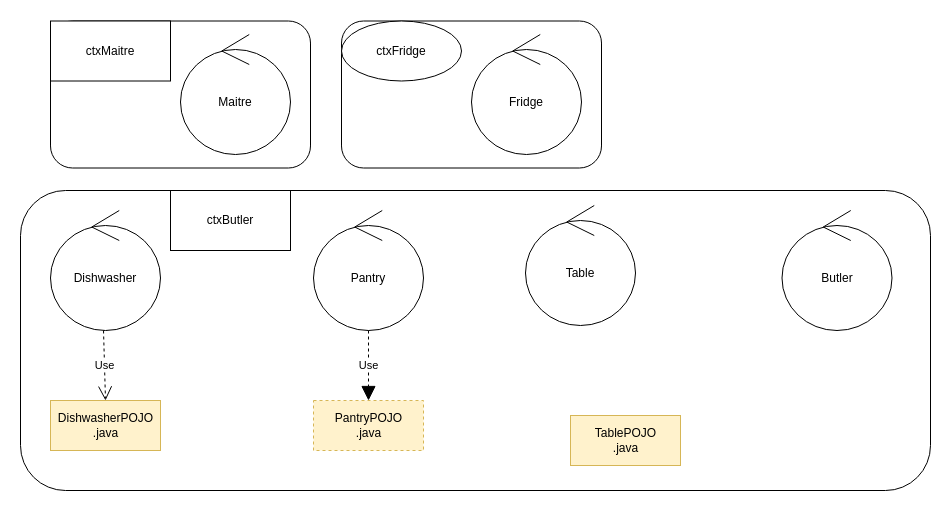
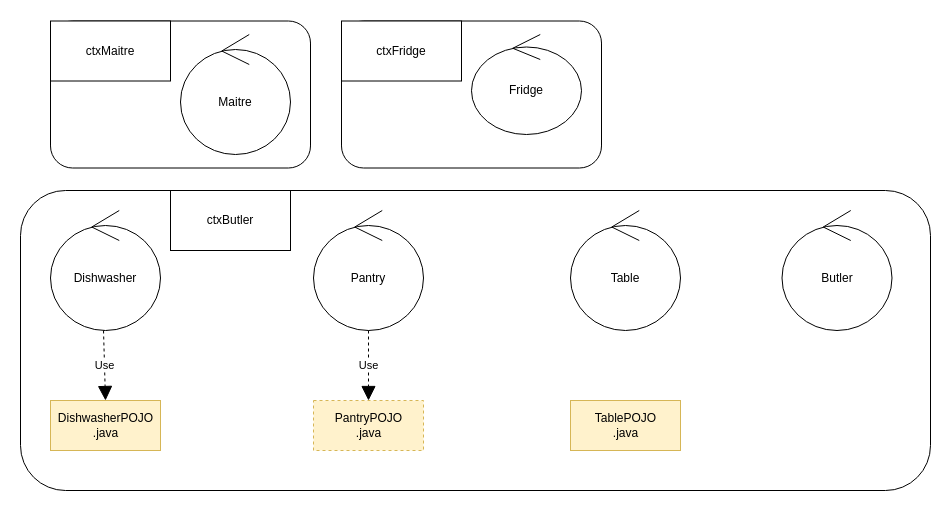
(402, 51) -> (402, 51)
(527, 95) -> (527, 85)
(581, 266) -> (626, 271)
(105, 391) -> (105, 385)
(626, 441) -> (626, 426)
